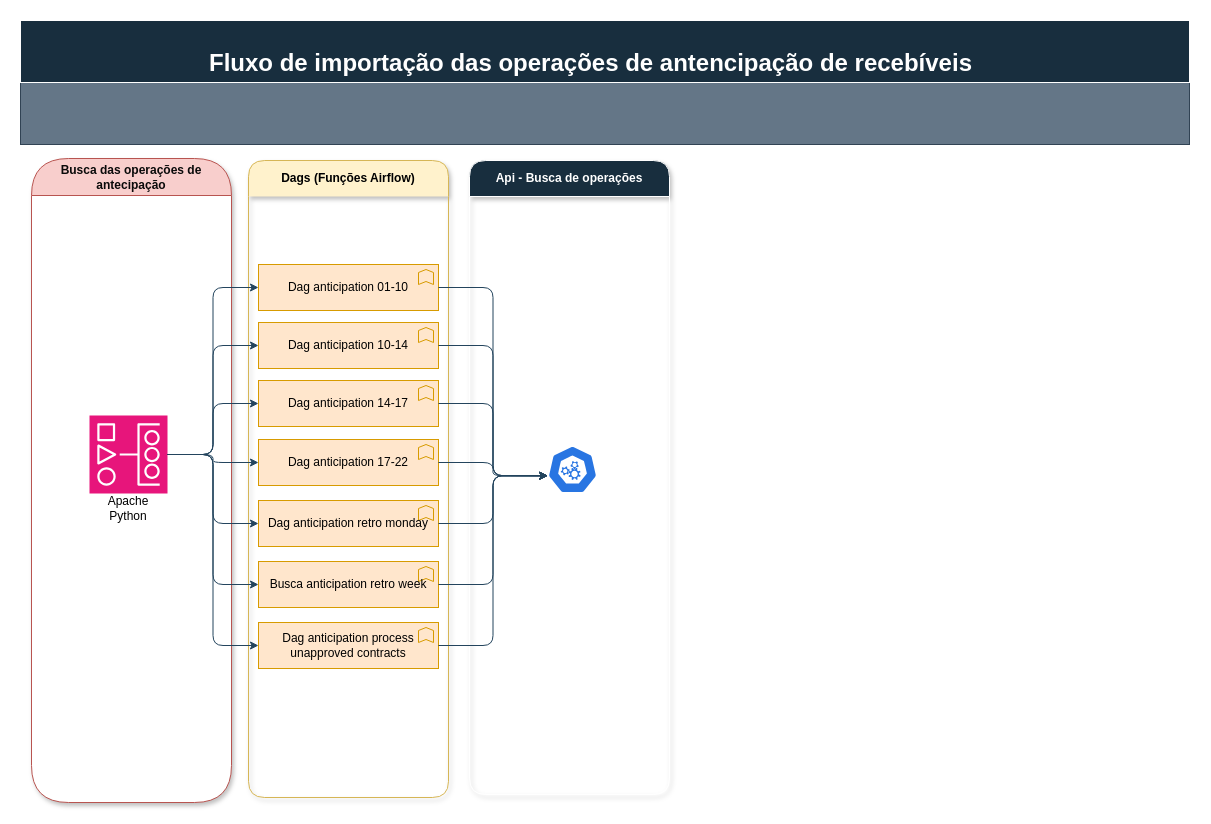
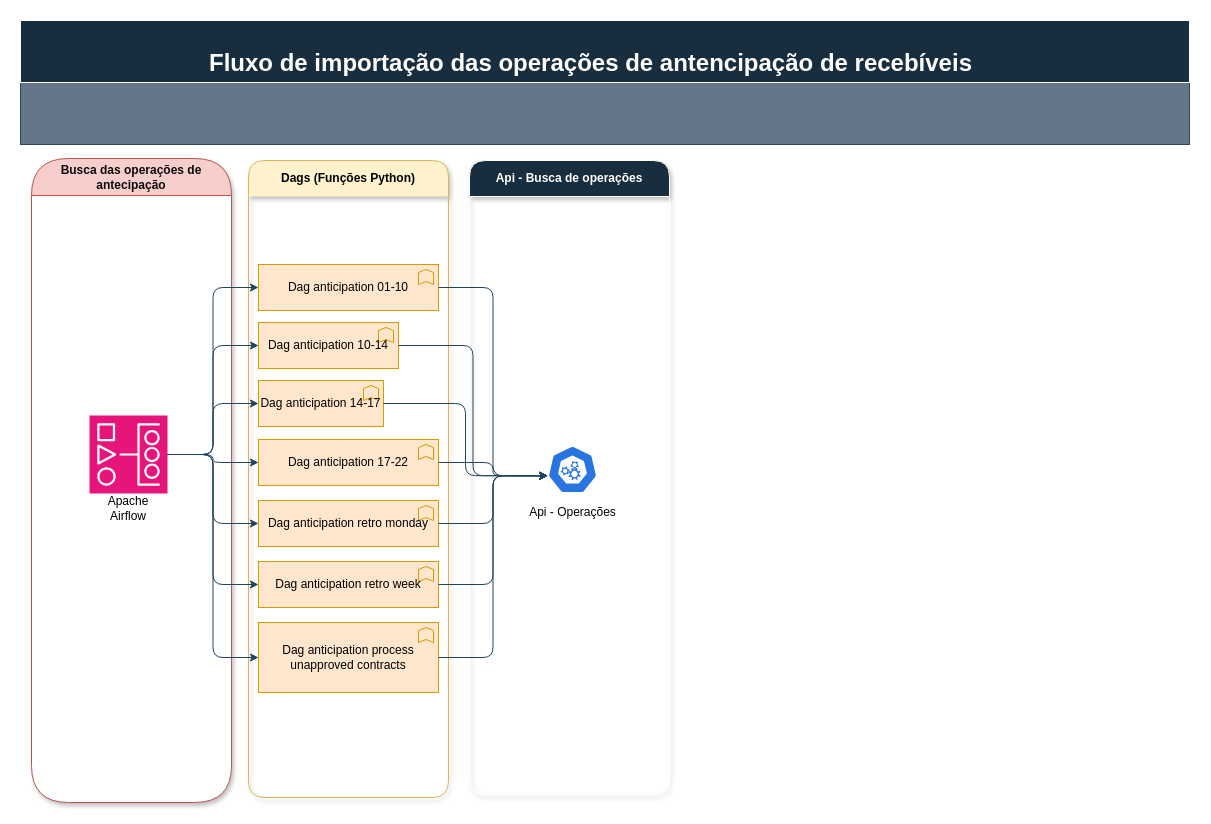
(349, 179) -> (349, 179)
(349, 346) -> (329, 346)
(349, 404) -> (321, 404)
(129, 509) -> (129, 509)
none -> (573, 513)
(349, 585) -> (349, 585)
(349, 646) -> (349, 658)
